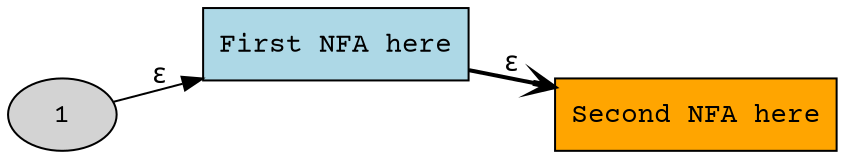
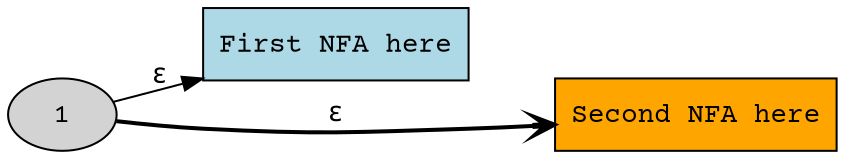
(502, 77) -> (325, 132)
